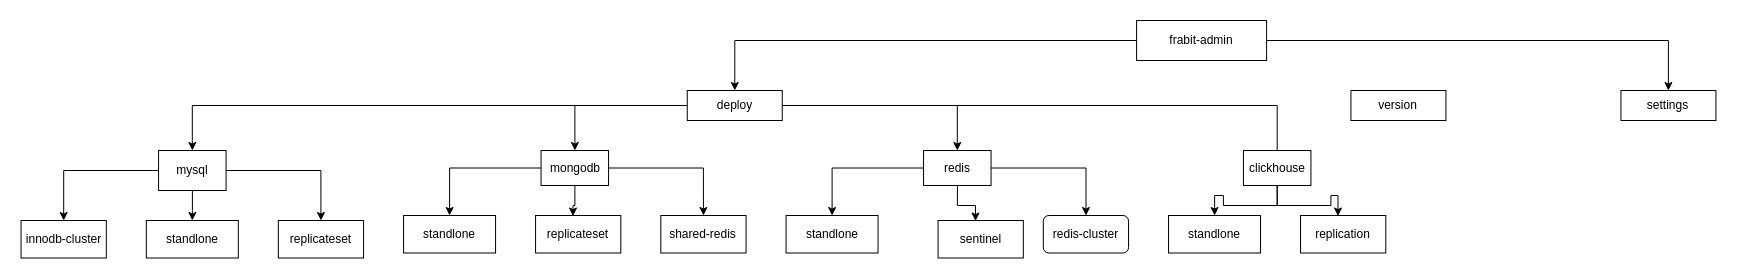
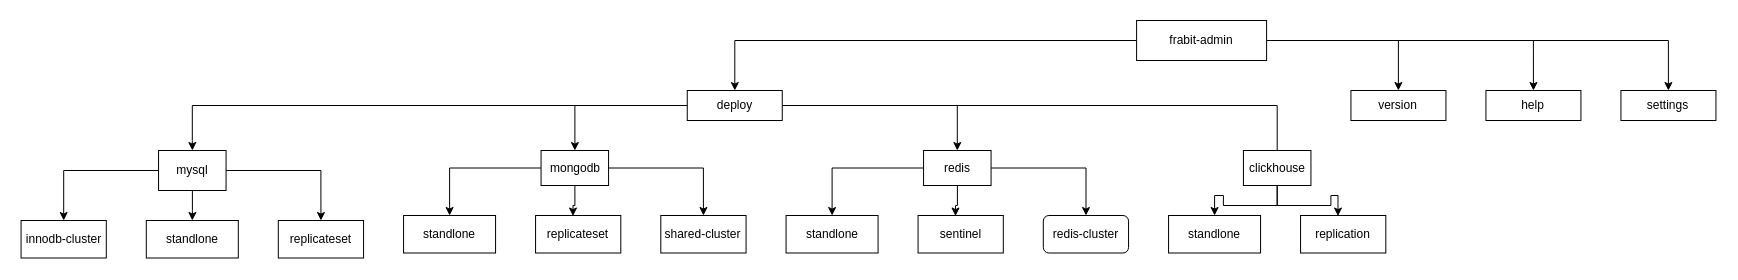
none -> (1398, 63)
none -> (1533, 63)
none -> (1533, 106)
(703, 235) -> (703, 235)
(981, 239) -> (961, 234)
